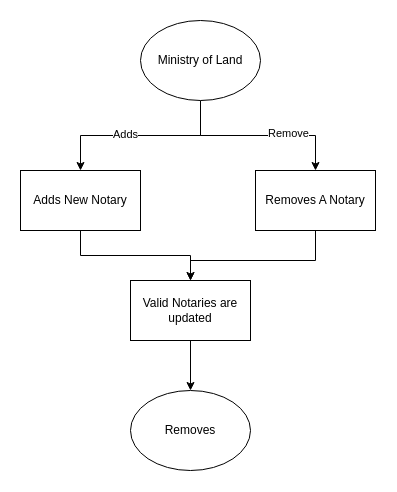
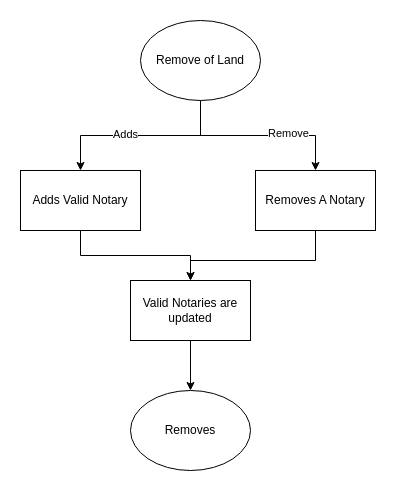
(201, 61) -> (201, 61)
(81, 201) -> (81, 201)
